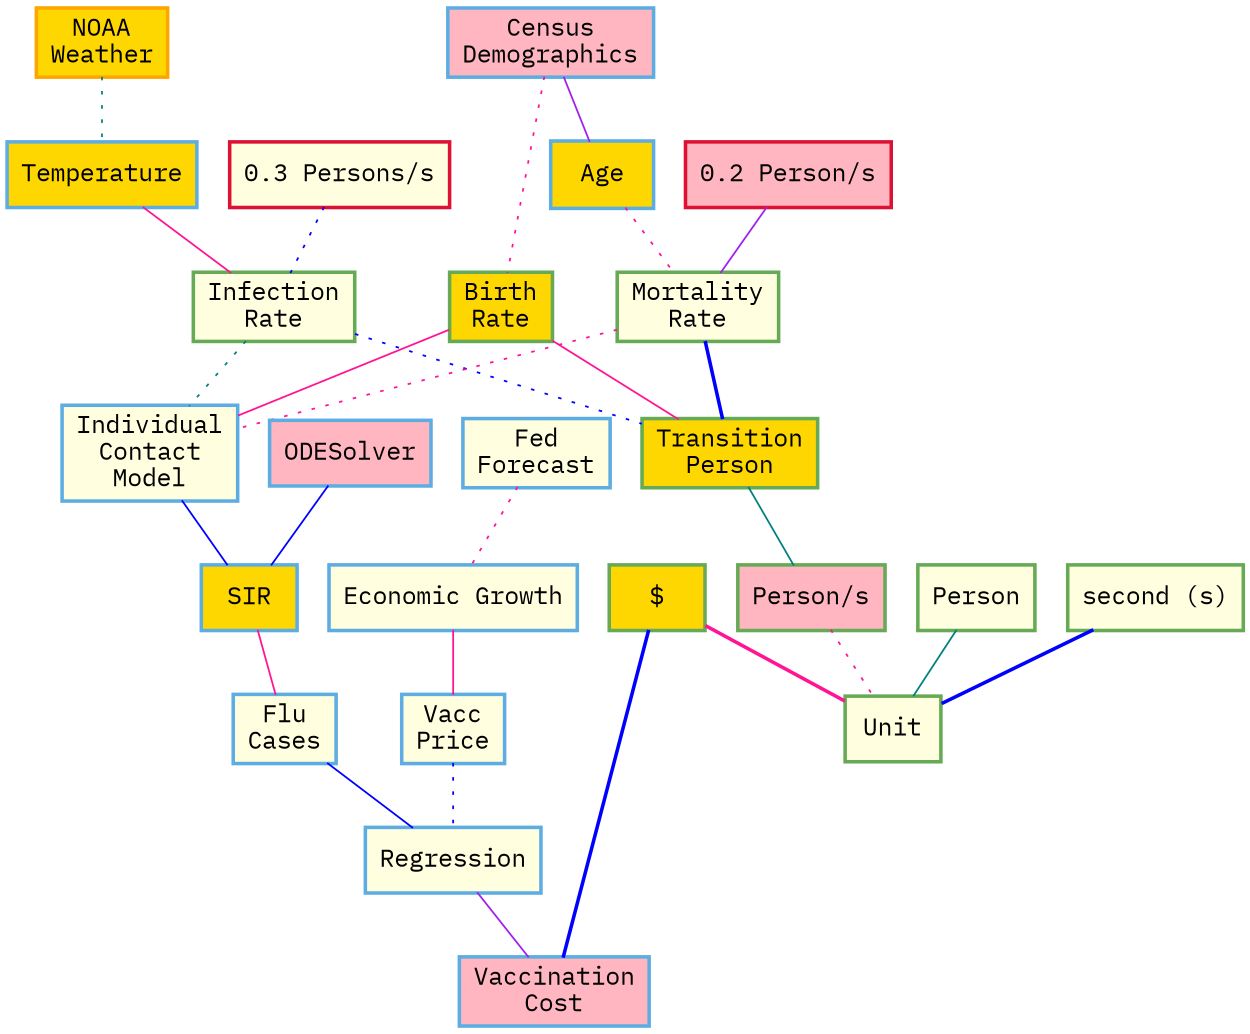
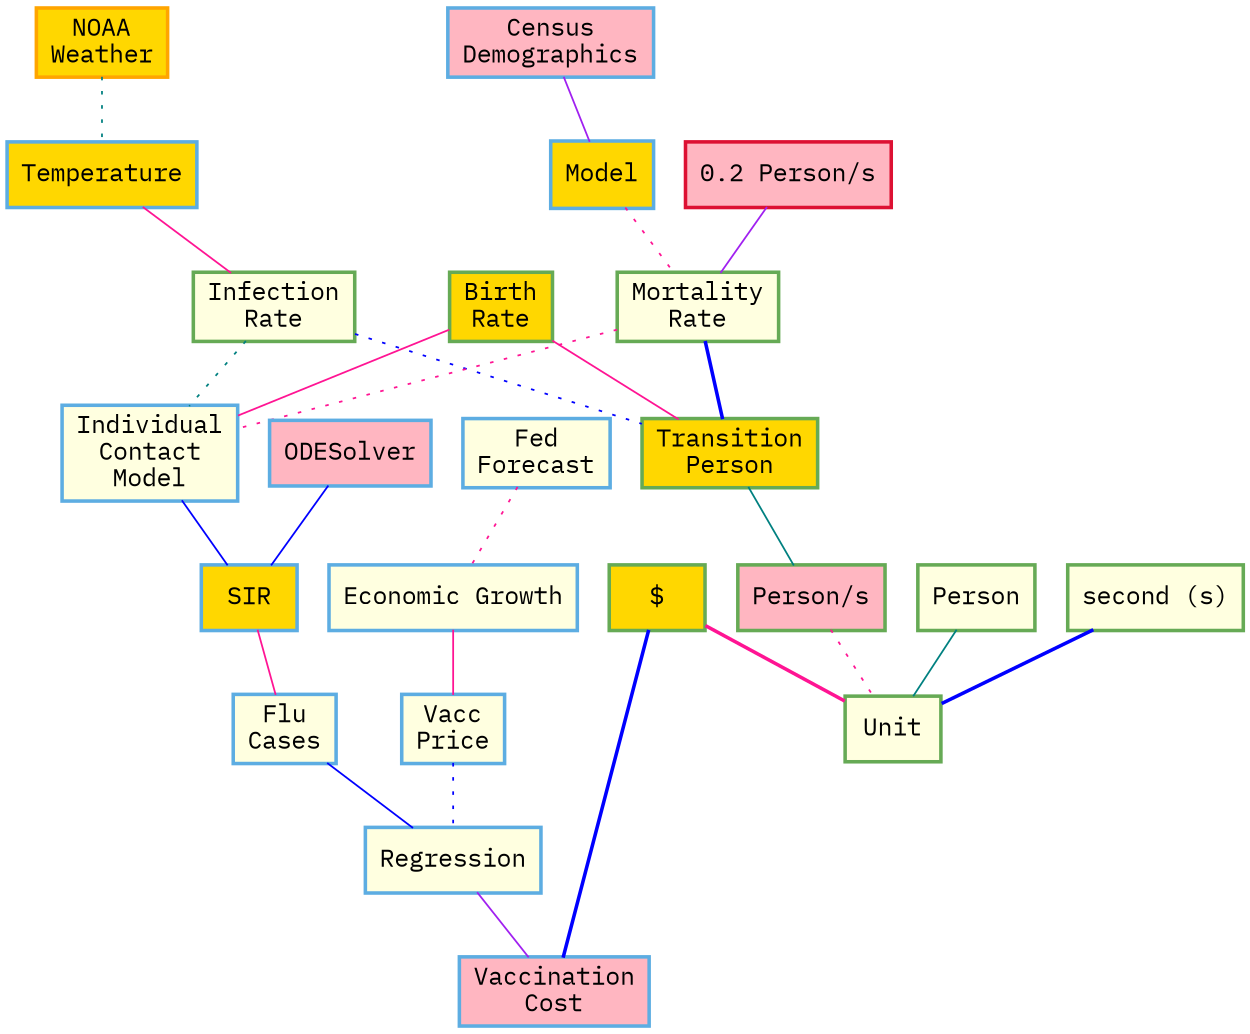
(340, 175) -> none
(526, 175) -> none
(602, 175) -> (602, 175)
